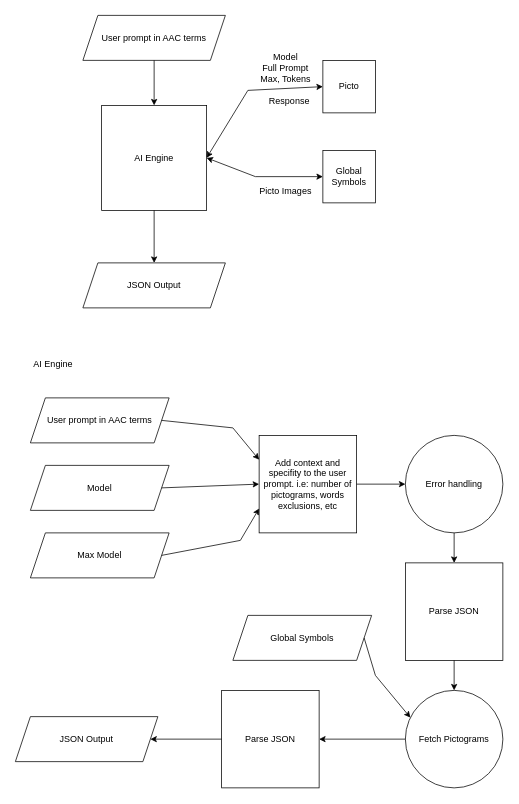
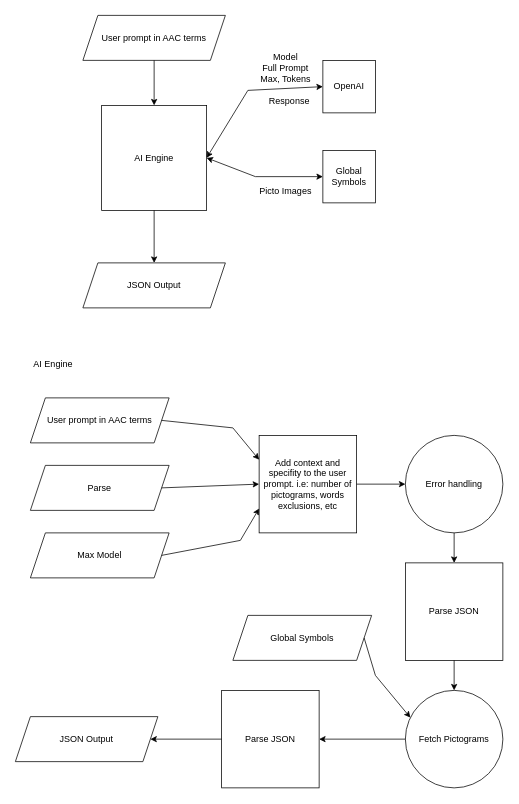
(349, 87) -> (349, 87)
(100, 488) -> (100, 488)
